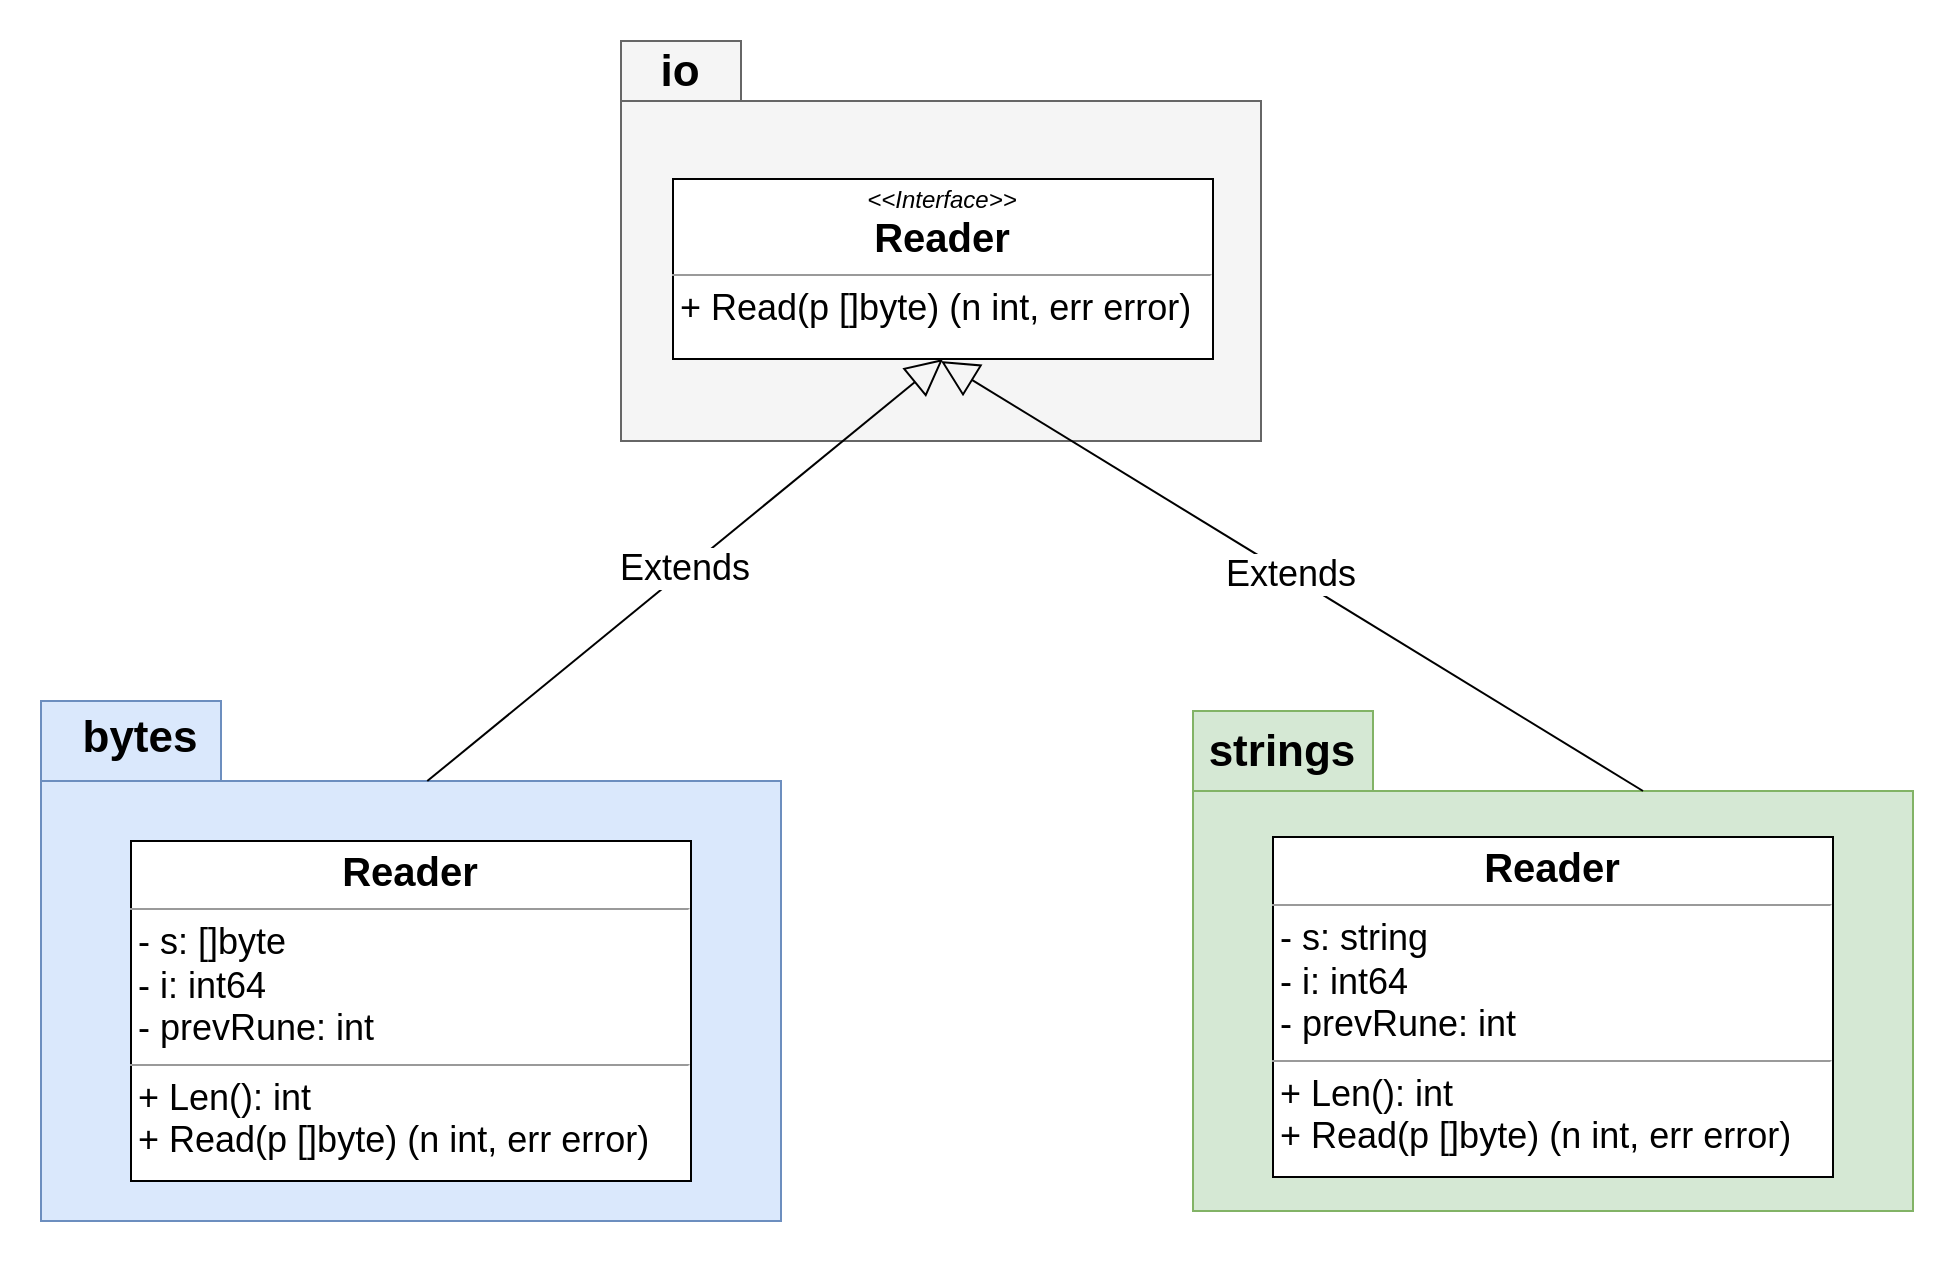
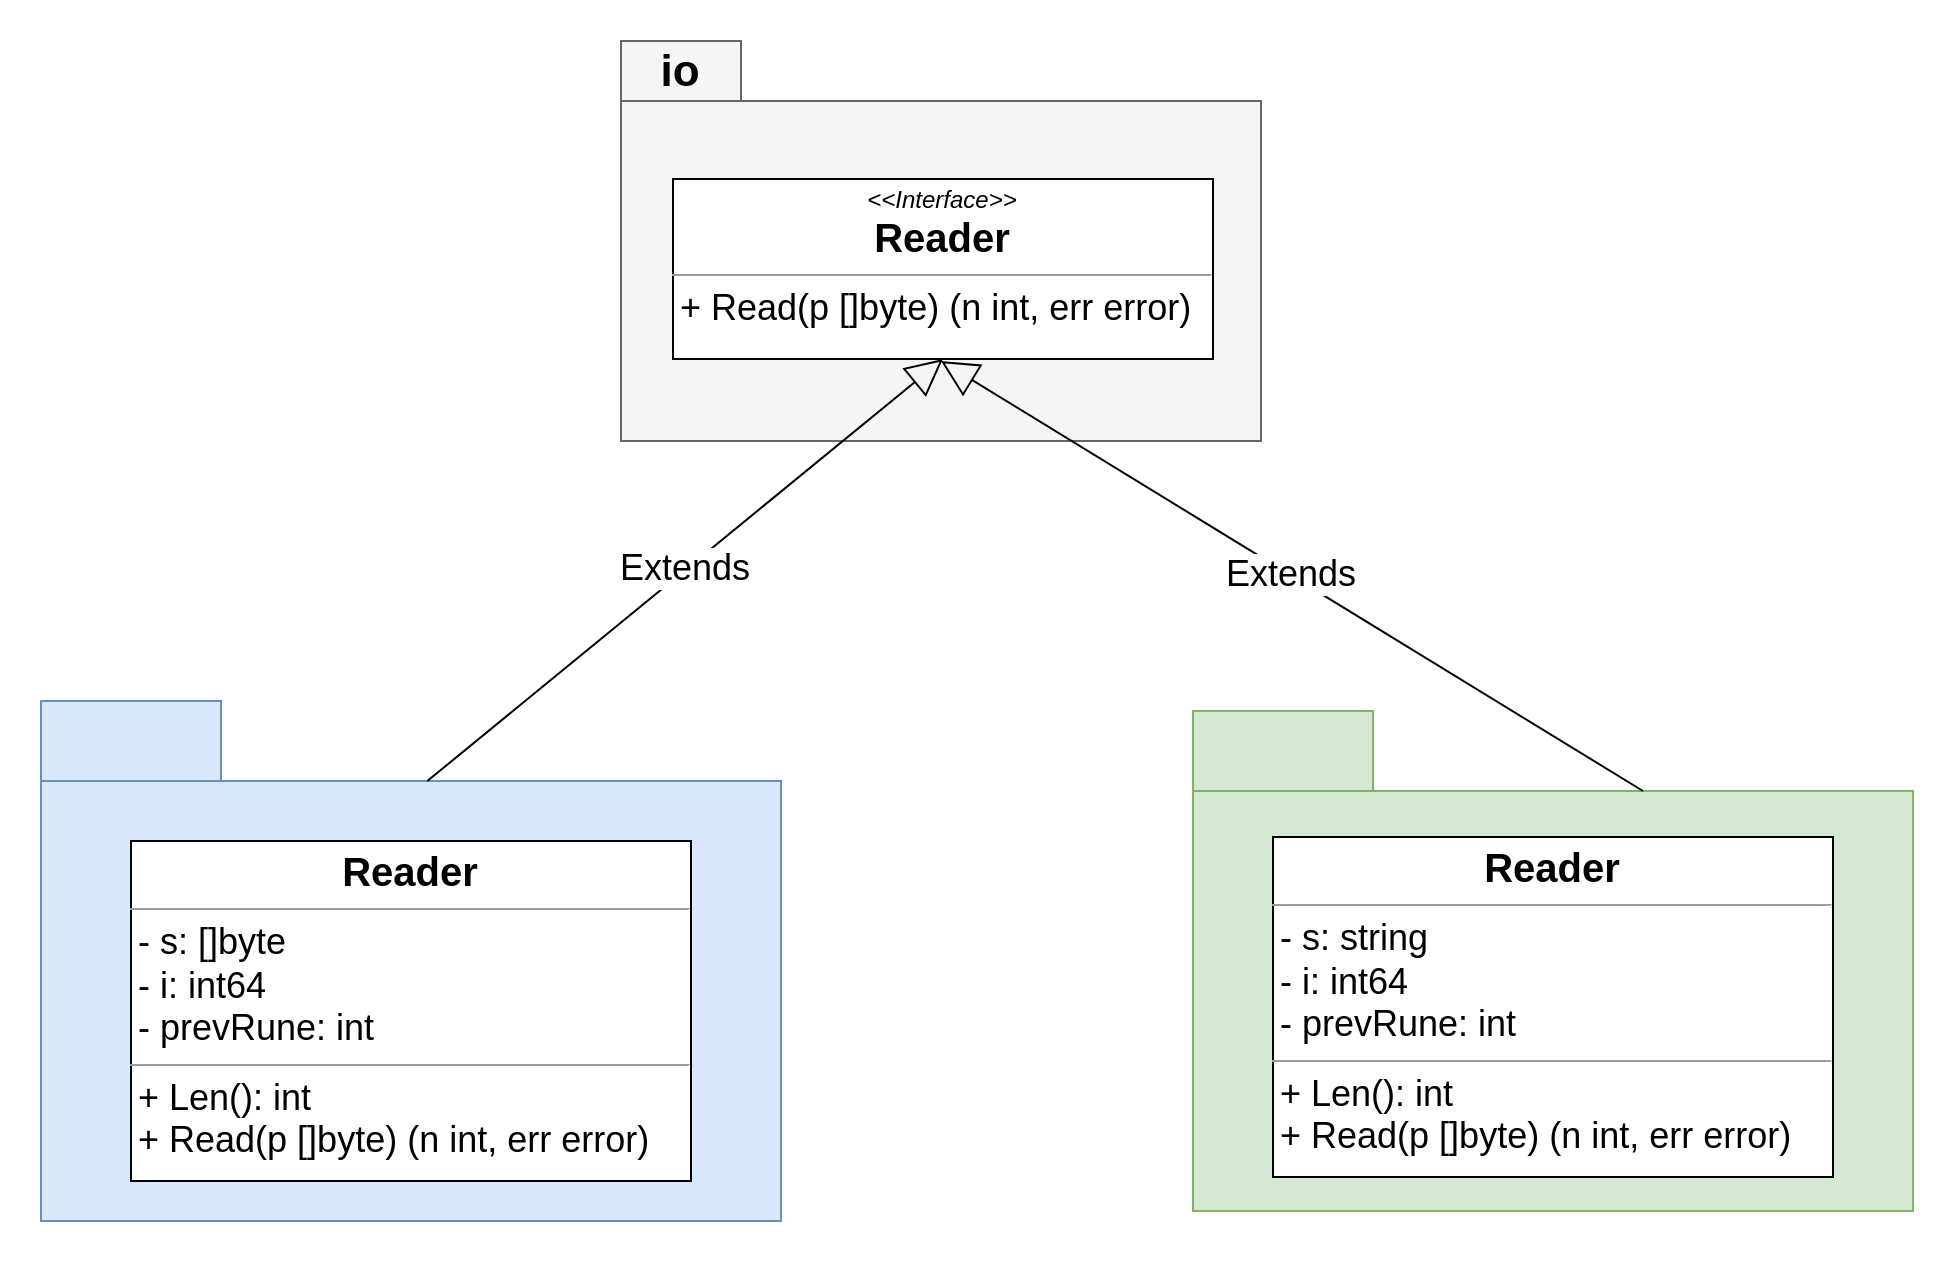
(141, 733) -> none
(1283, 747) -> none
